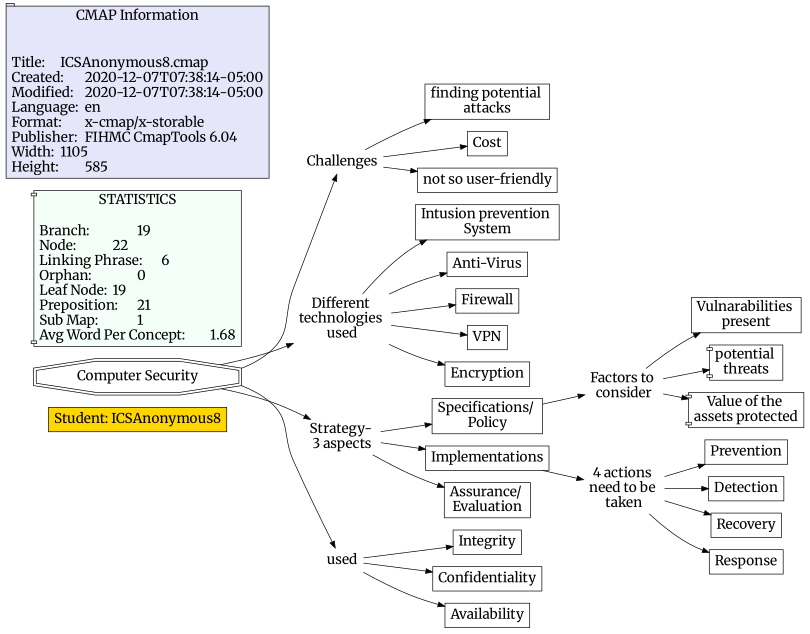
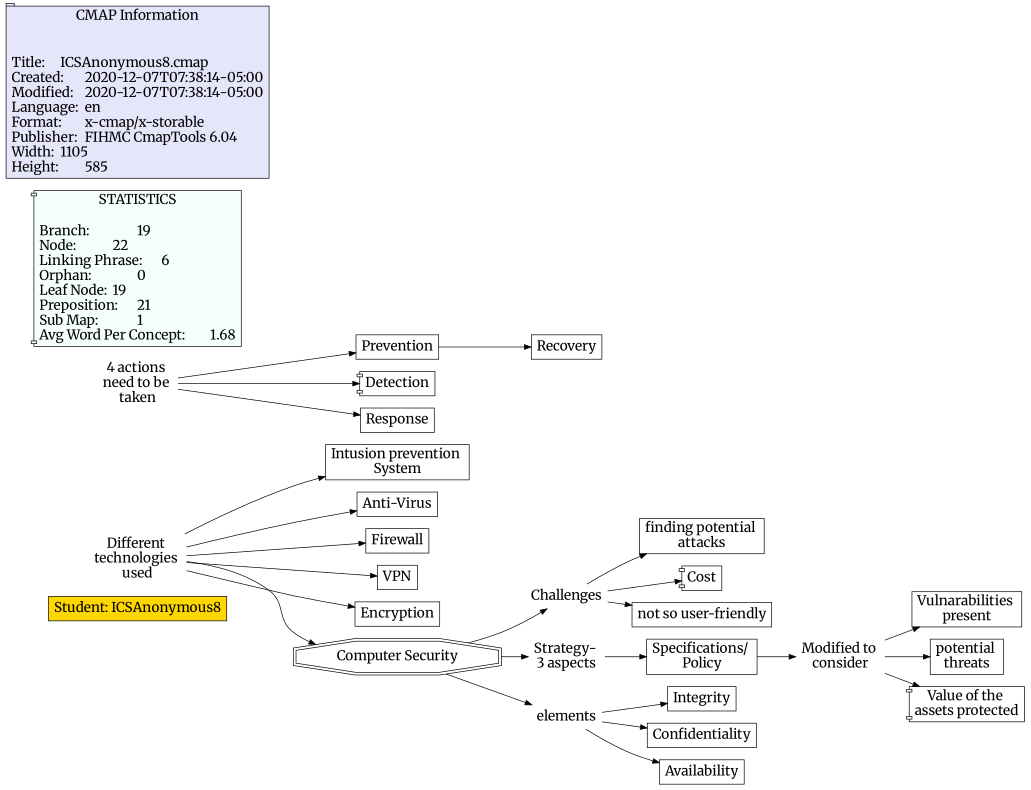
(487, 144) -> (702, 578)
(254, 357) -> (257, 583)
(746, 363) -> (967, 657)
(624, 386) -> (840, 657)
(487, 458) -> none
(746, 489) -> (397, 384)
(487, 500) -> none
(684, 507) -> (482, 347)
(342, 561) -> (567, 717)
